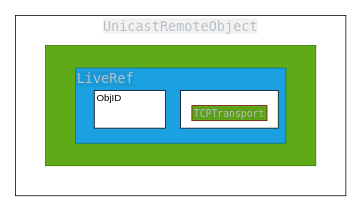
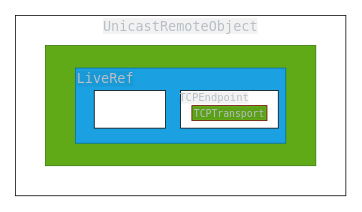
(109, 98) -> none
none -> (214, 98)
